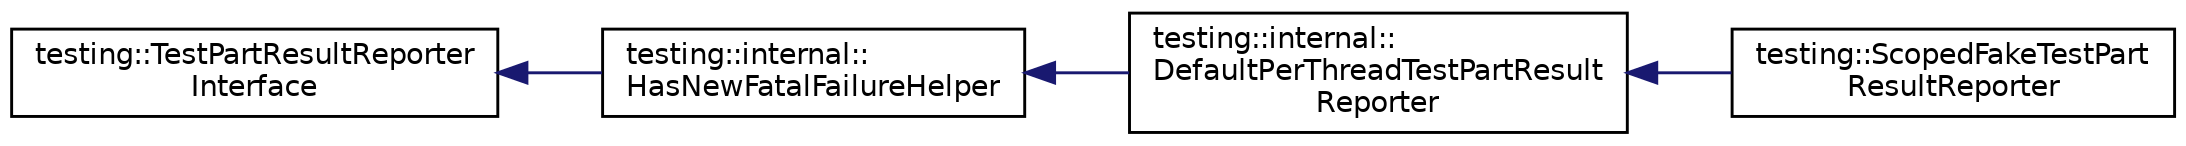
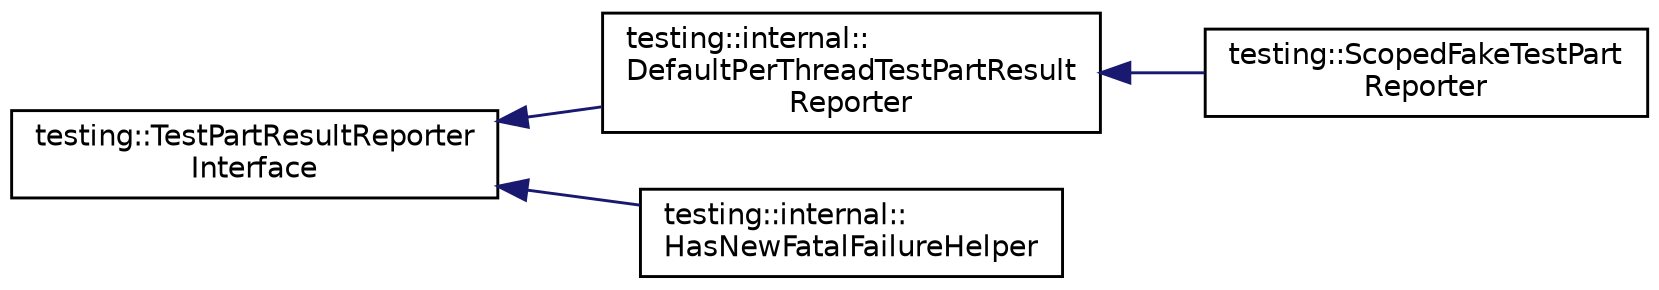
(1092, 73) -> (564, 112)
(1953, 73) -> (1426, 73)
